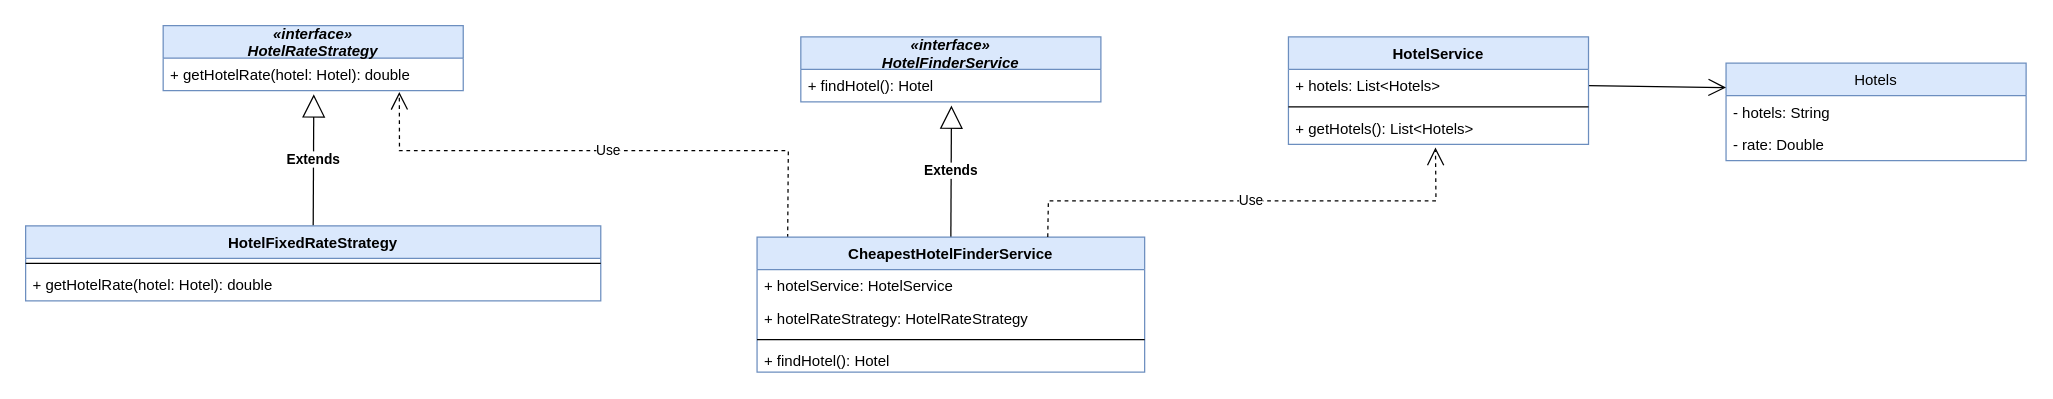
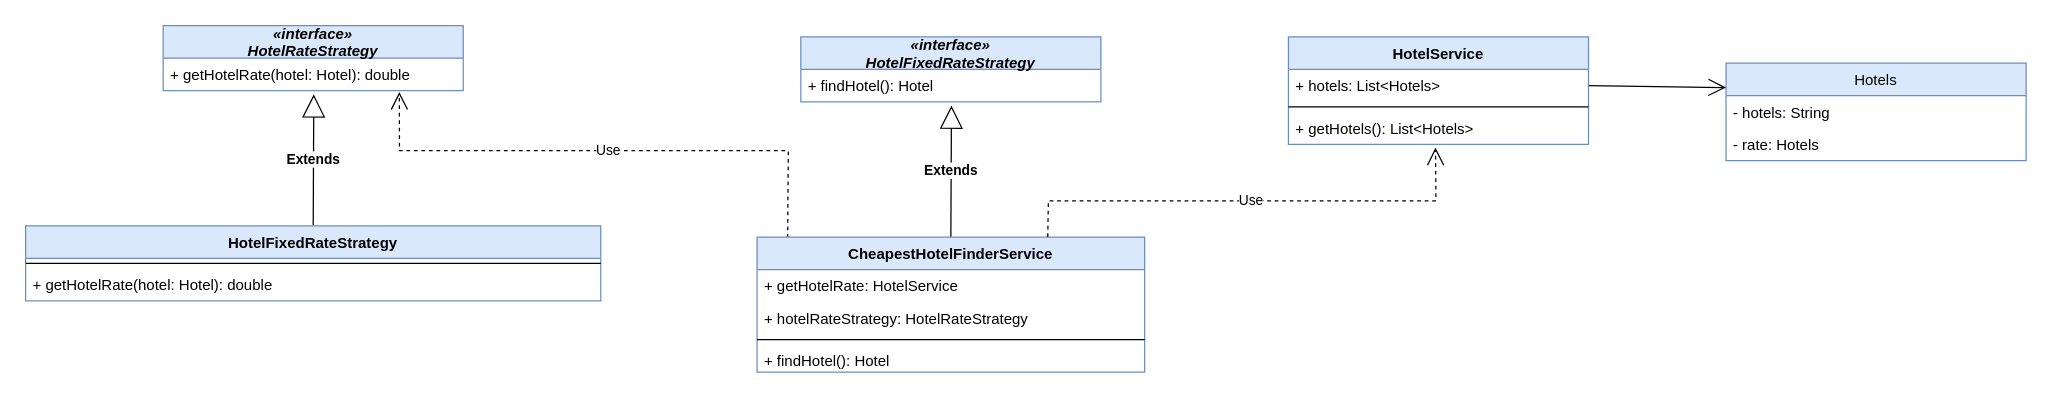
(950, 45) -> (950, 45)
(1785, 145) -> (1785, 145)
(870, 286) -> (872, 286)
